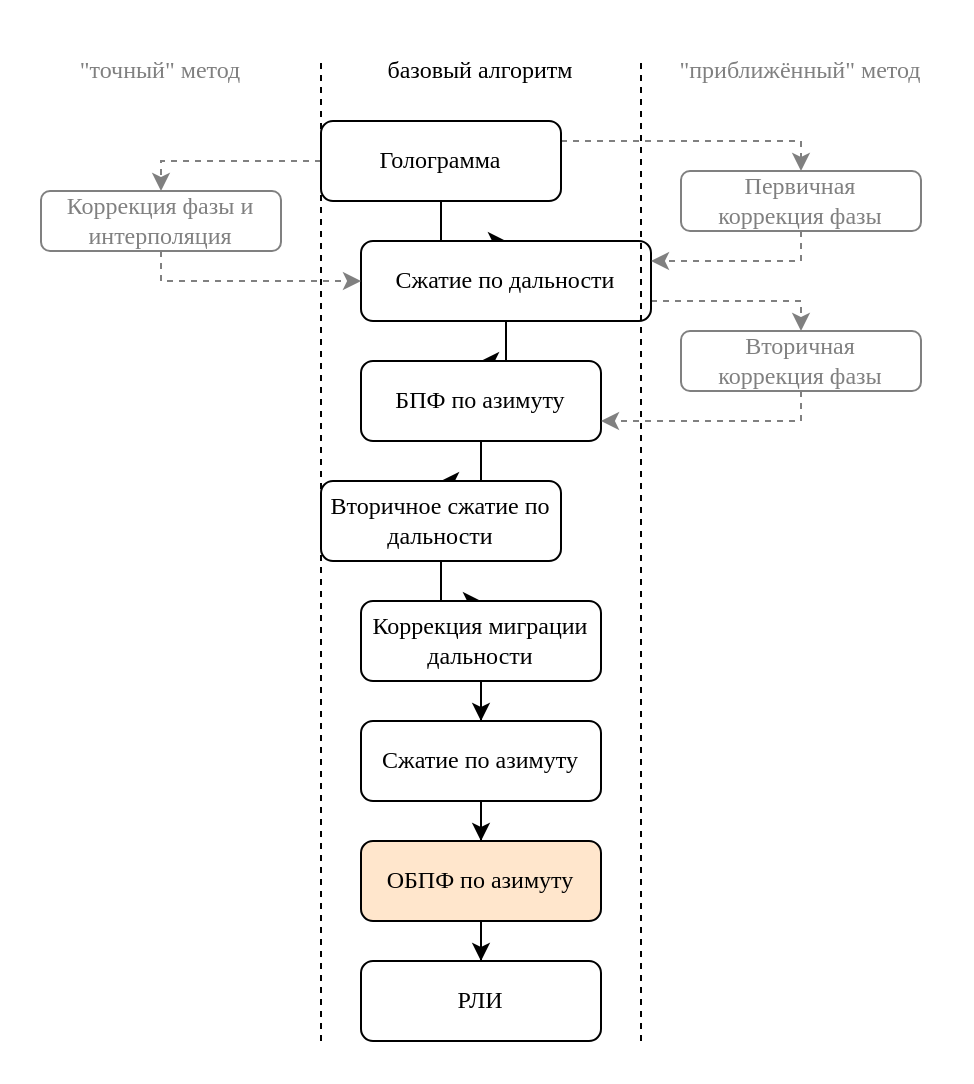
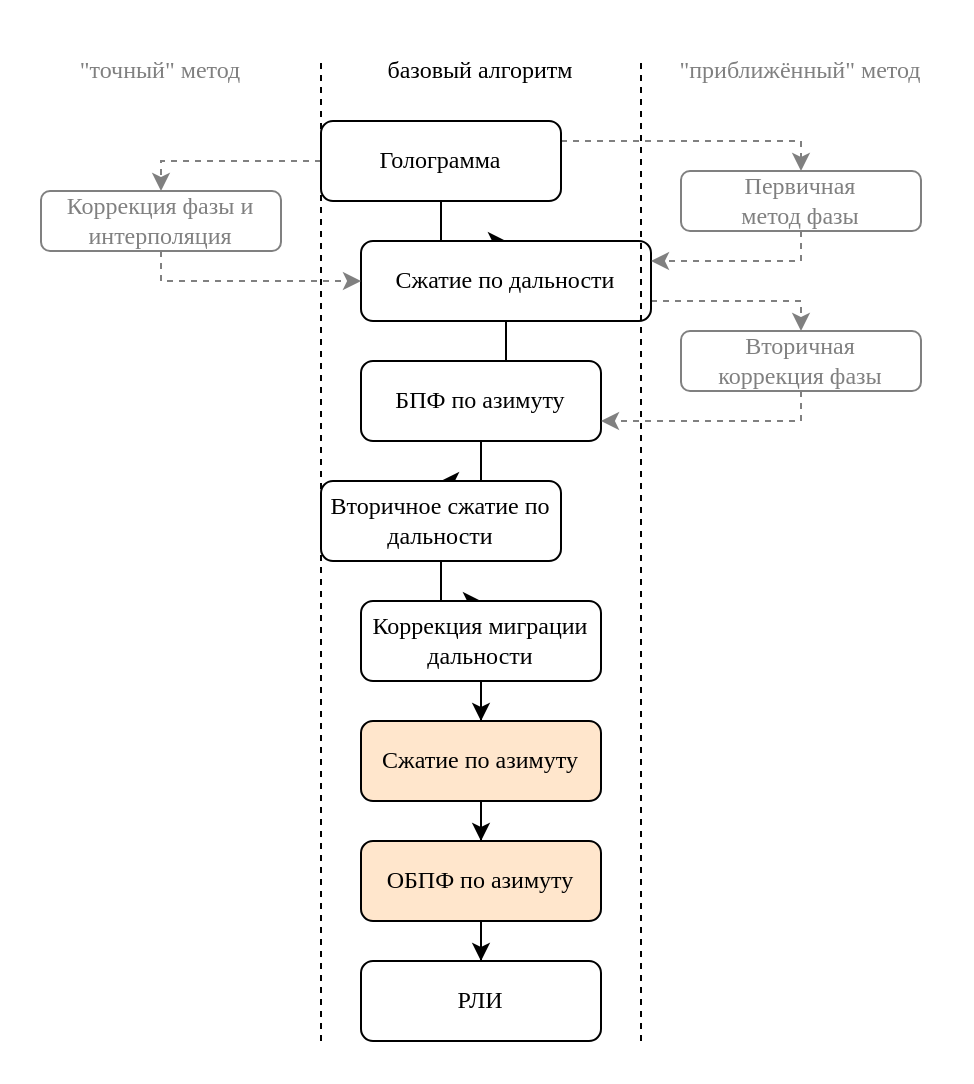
(801, 201) -> (801, 201)
(496, 361) -> (490, 361)
(481, 761) -> (481, 761)
